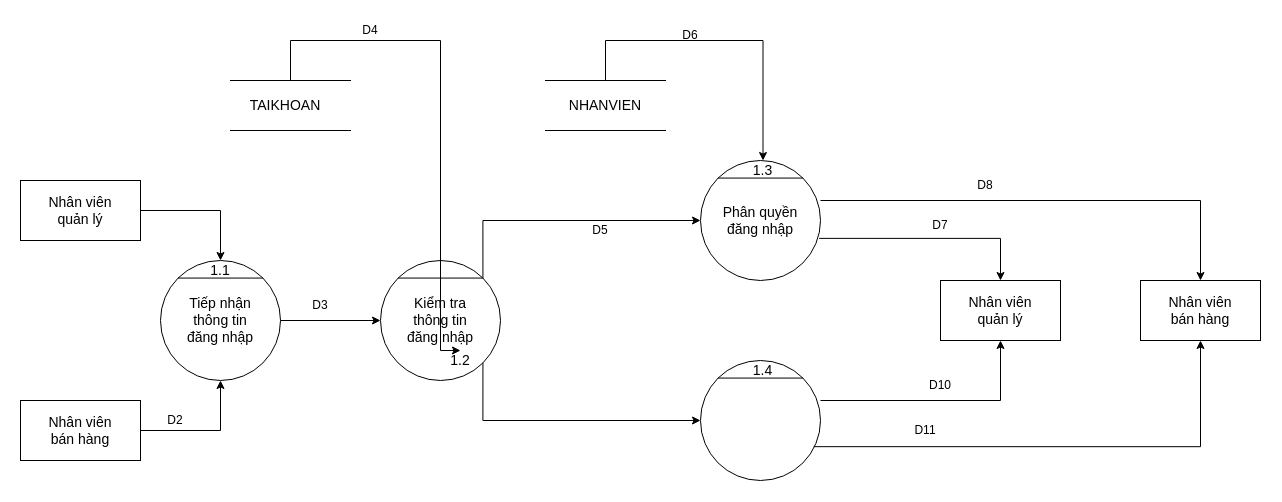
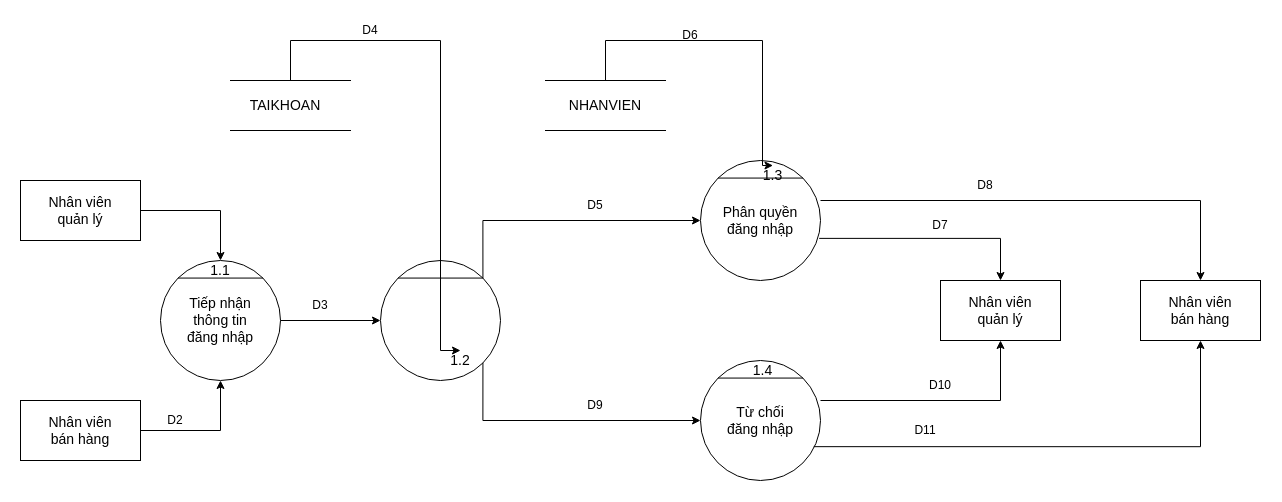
(763, 171) -> (773, 176)
(601, 231) -> (596, 206)
(441, 321) -> none
none -> (596, 406)
none -> (761, 421)
